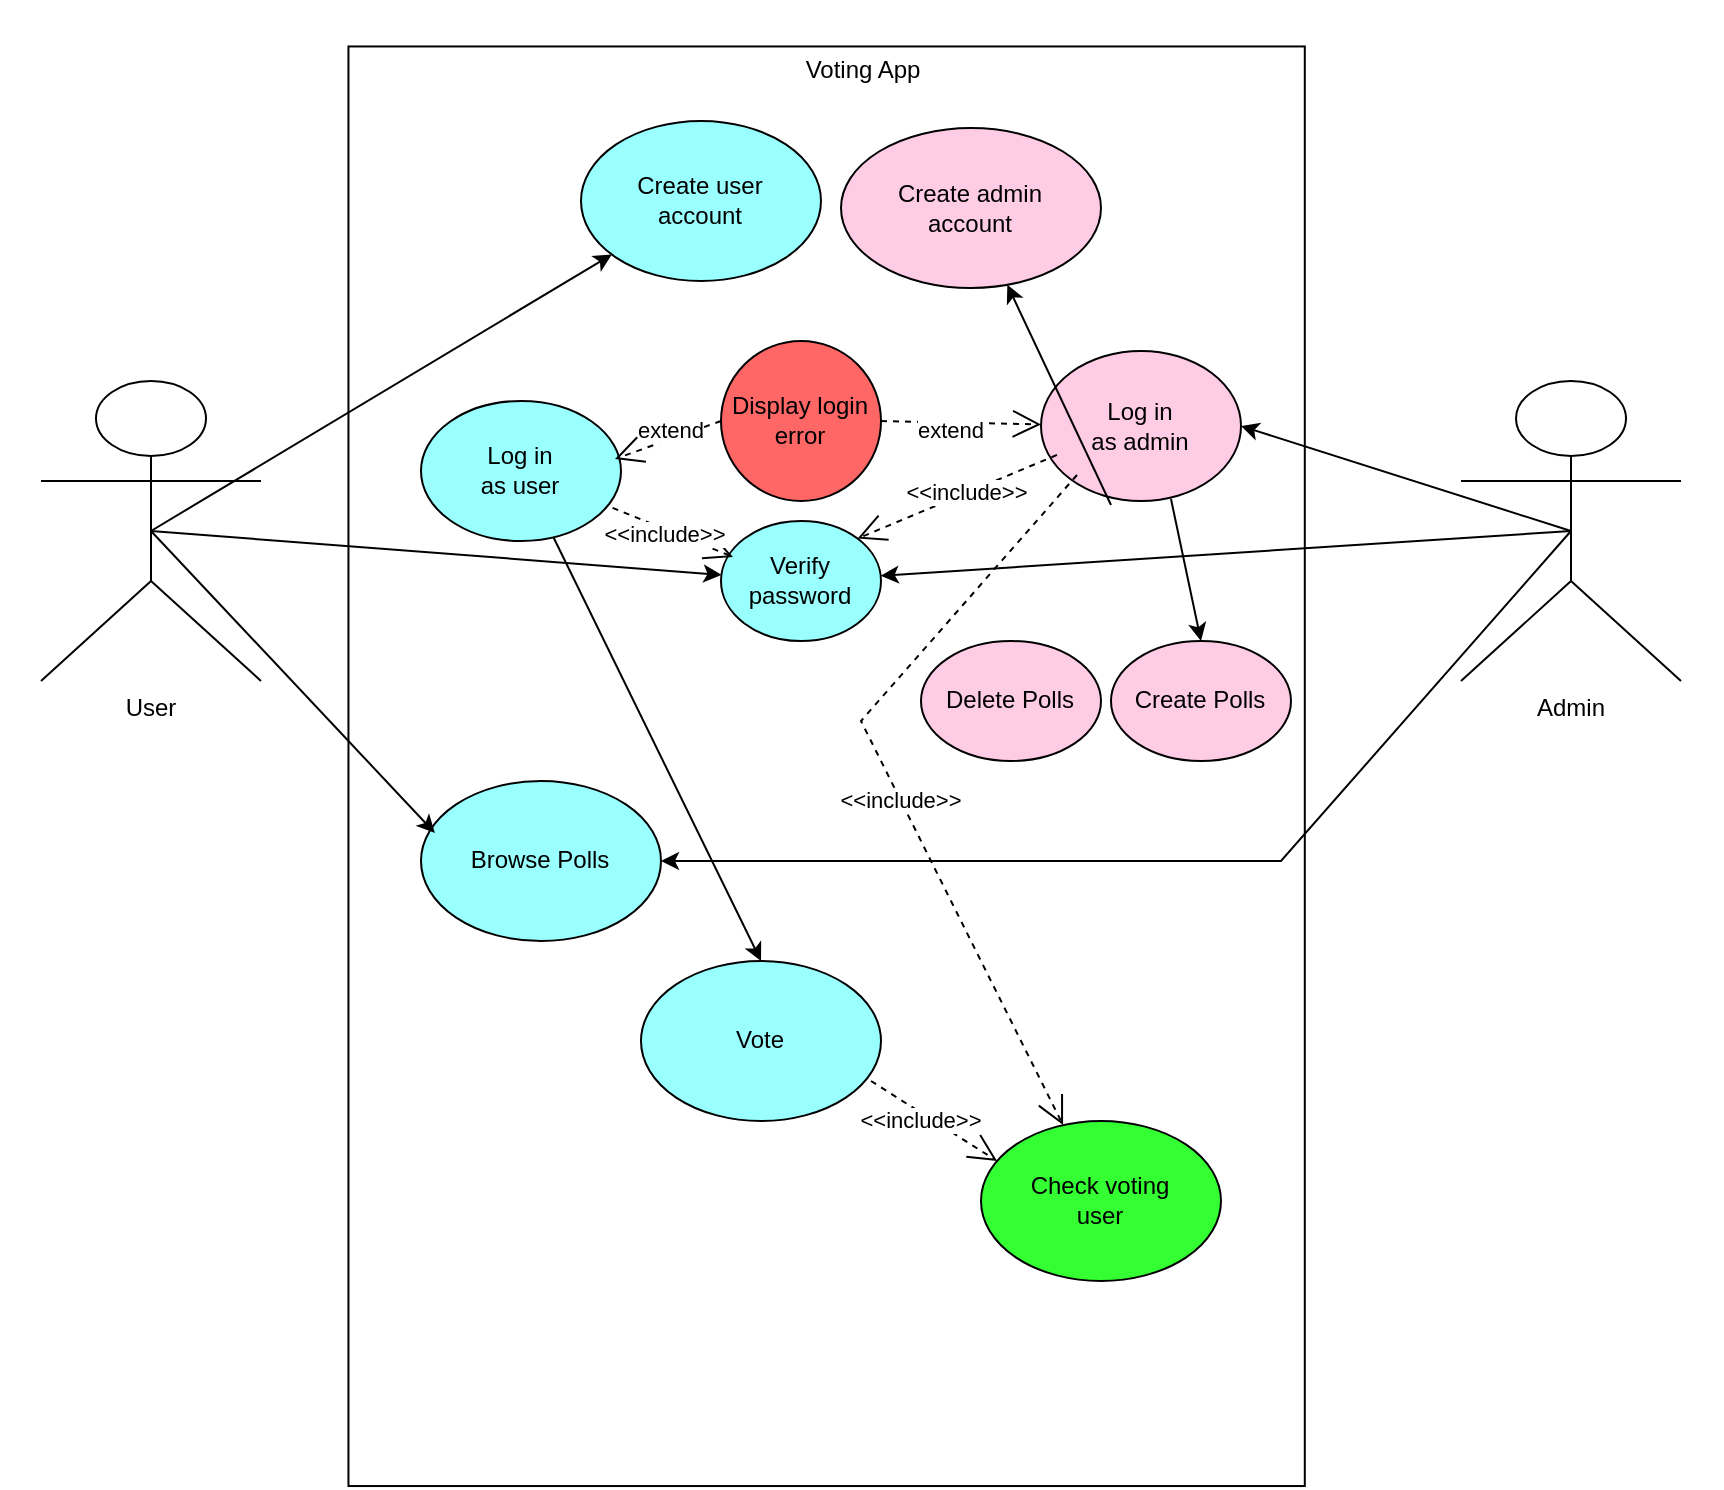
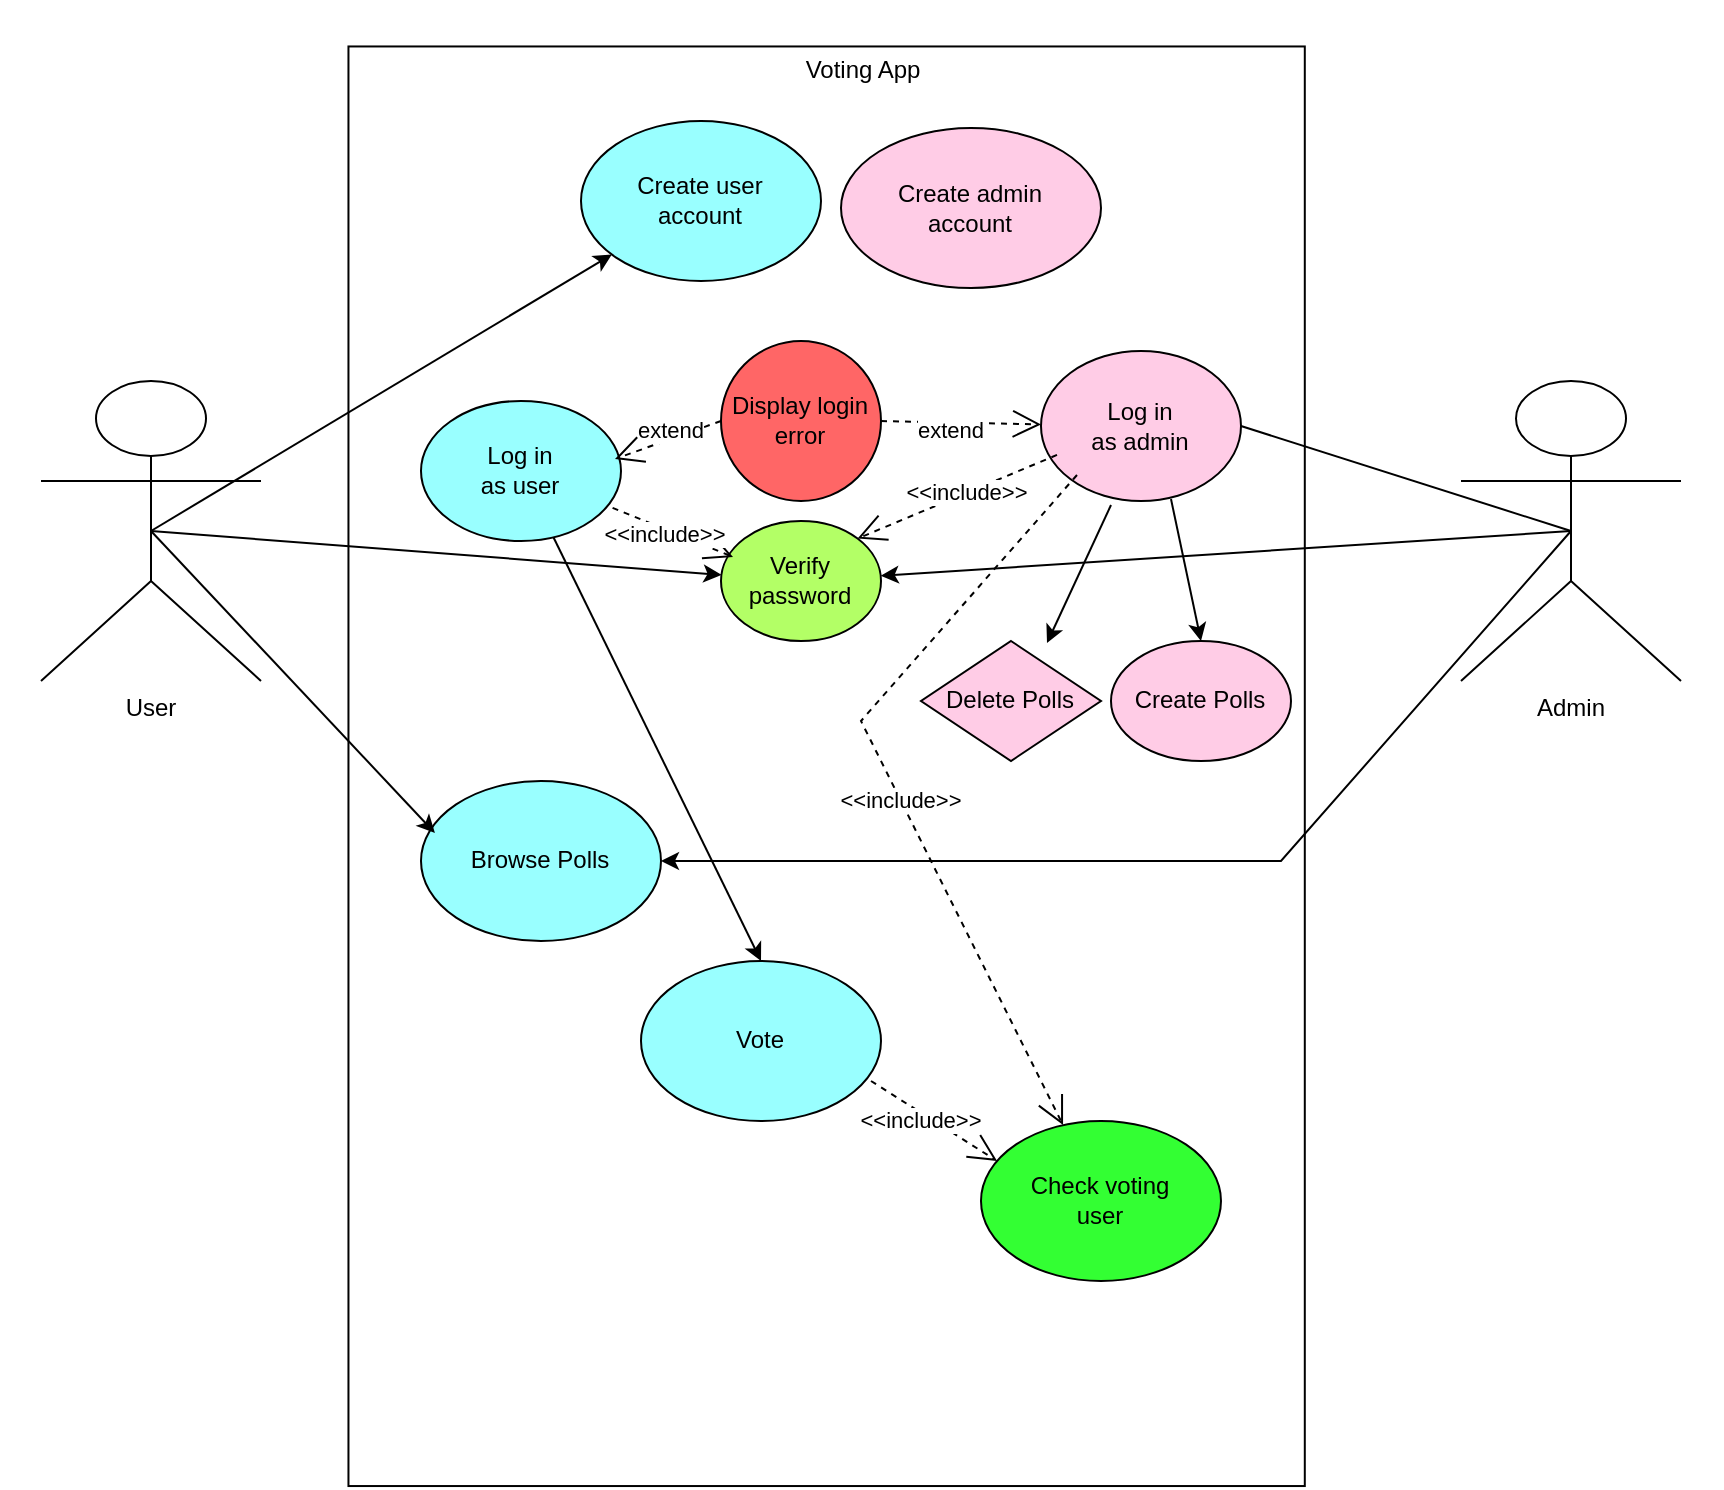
(1062, 401) -> (1082, 568)
(1255, 430) -> (1250, 429)
(801, 581) -> (801, 581)
(1011, 701) -> (1011, 701)
